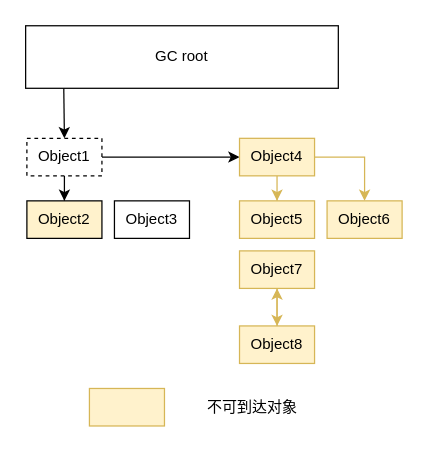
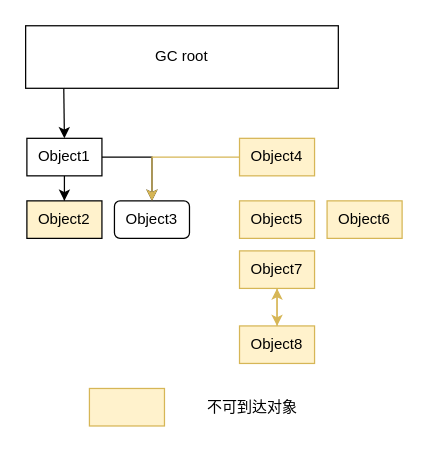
(64, 157) -> (64, 157)
(103, 157) -> (103, 157)
(356, 157) -> (236, 157)
(277, 193) -> none
(152, 219) -> (152, 219)
